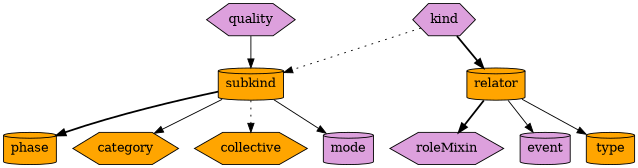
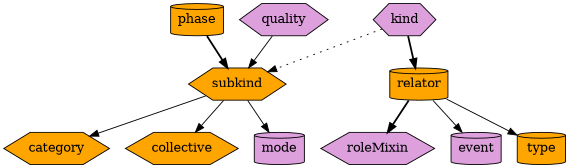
(251, 84) -> (237, 84)
(141, 110) -> (215, 48)
(251, 112) -> (213, 113)
